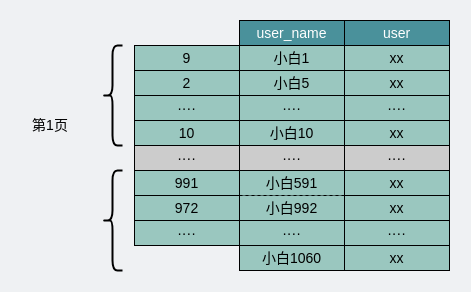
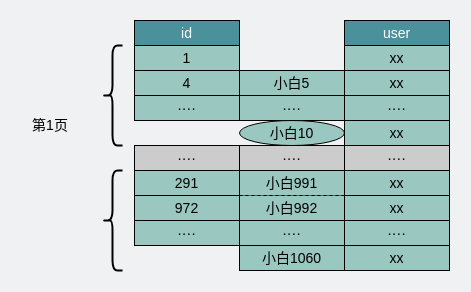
none -> (187, 33)
(292, 33) -> none
(292, 58) -> none
(187, 59) -> (187, 59)
(187, 84) -> (187, 84)
(187, 133) -> none
(292, 133) -> (292, 133)
(187, 184) -> (187, 184)
(292, 184) -> (292, 184)
